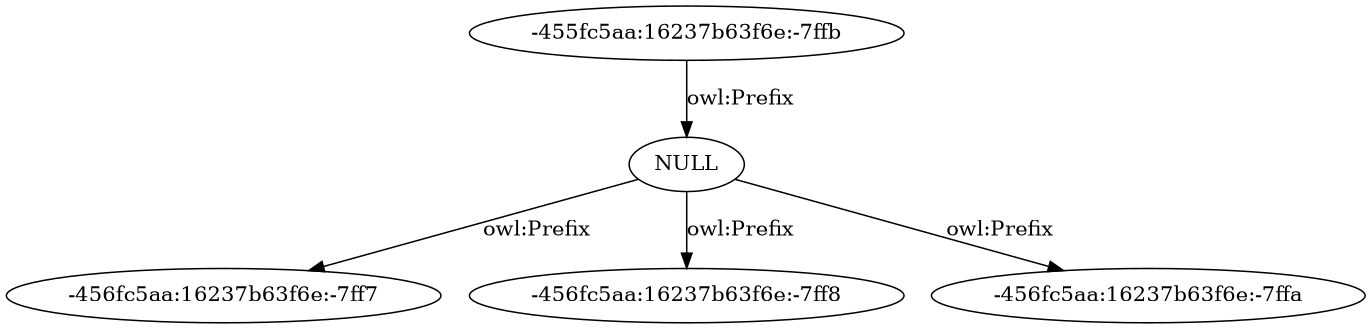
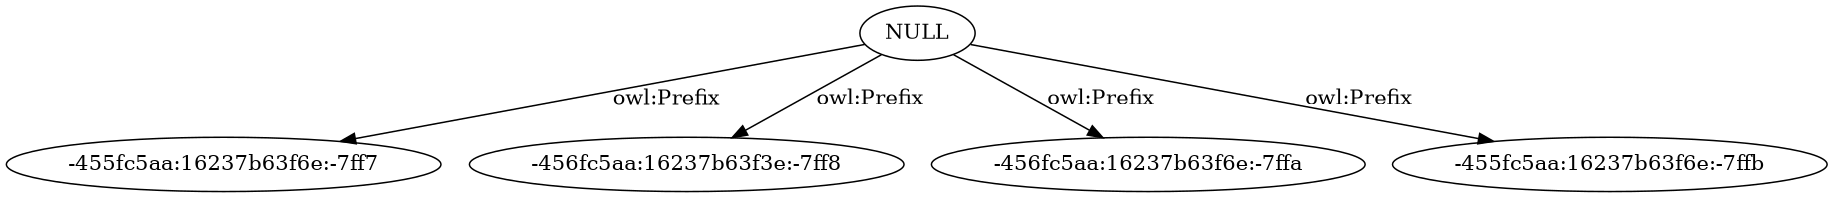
(687, 91) -> (1225, 92)
(224, 296) -> (224, 164)
(687, 296) -> (687, 164)
